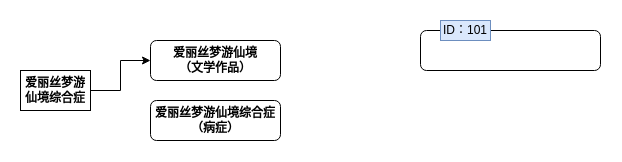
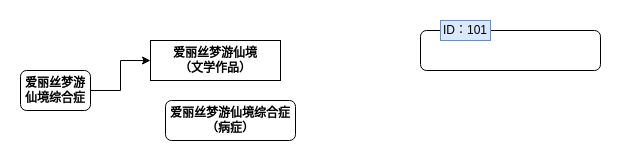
(216, 61) -> (216, 61)
(56, 91) -> (56, 91)
(216, 121) -> (231, 121)
